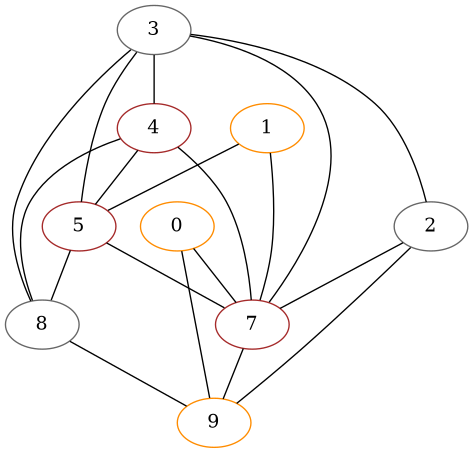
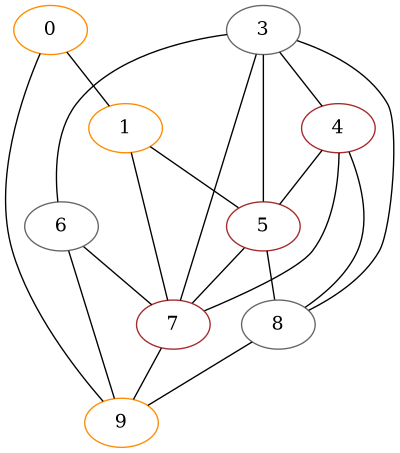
(431, 226) -> (62, 226)
(215, 276) -> (88, 79)
